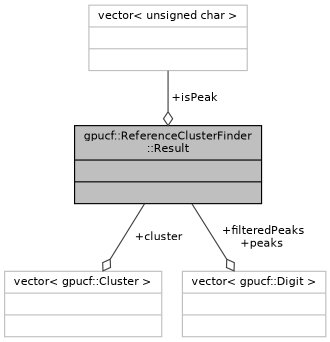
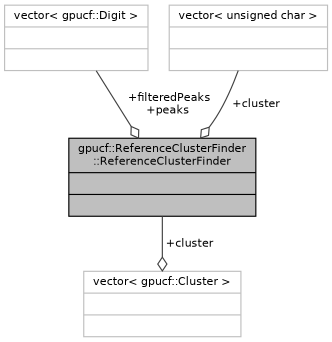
(193, 98) -> (255, 104)
(168, 149) -> (162, 161)
(209, 232) -> (114, 99)
